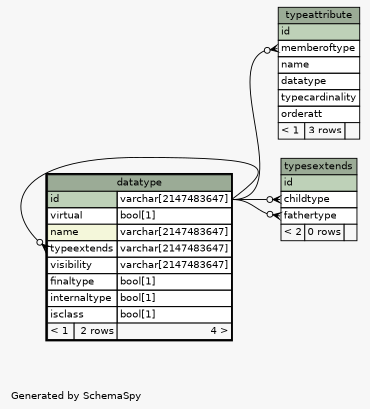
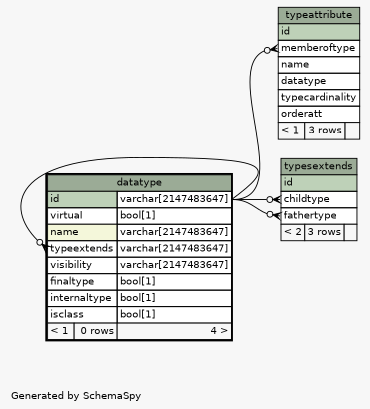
(324, 232) -> (324, 232)
(97, 331) -> (97, 331)
